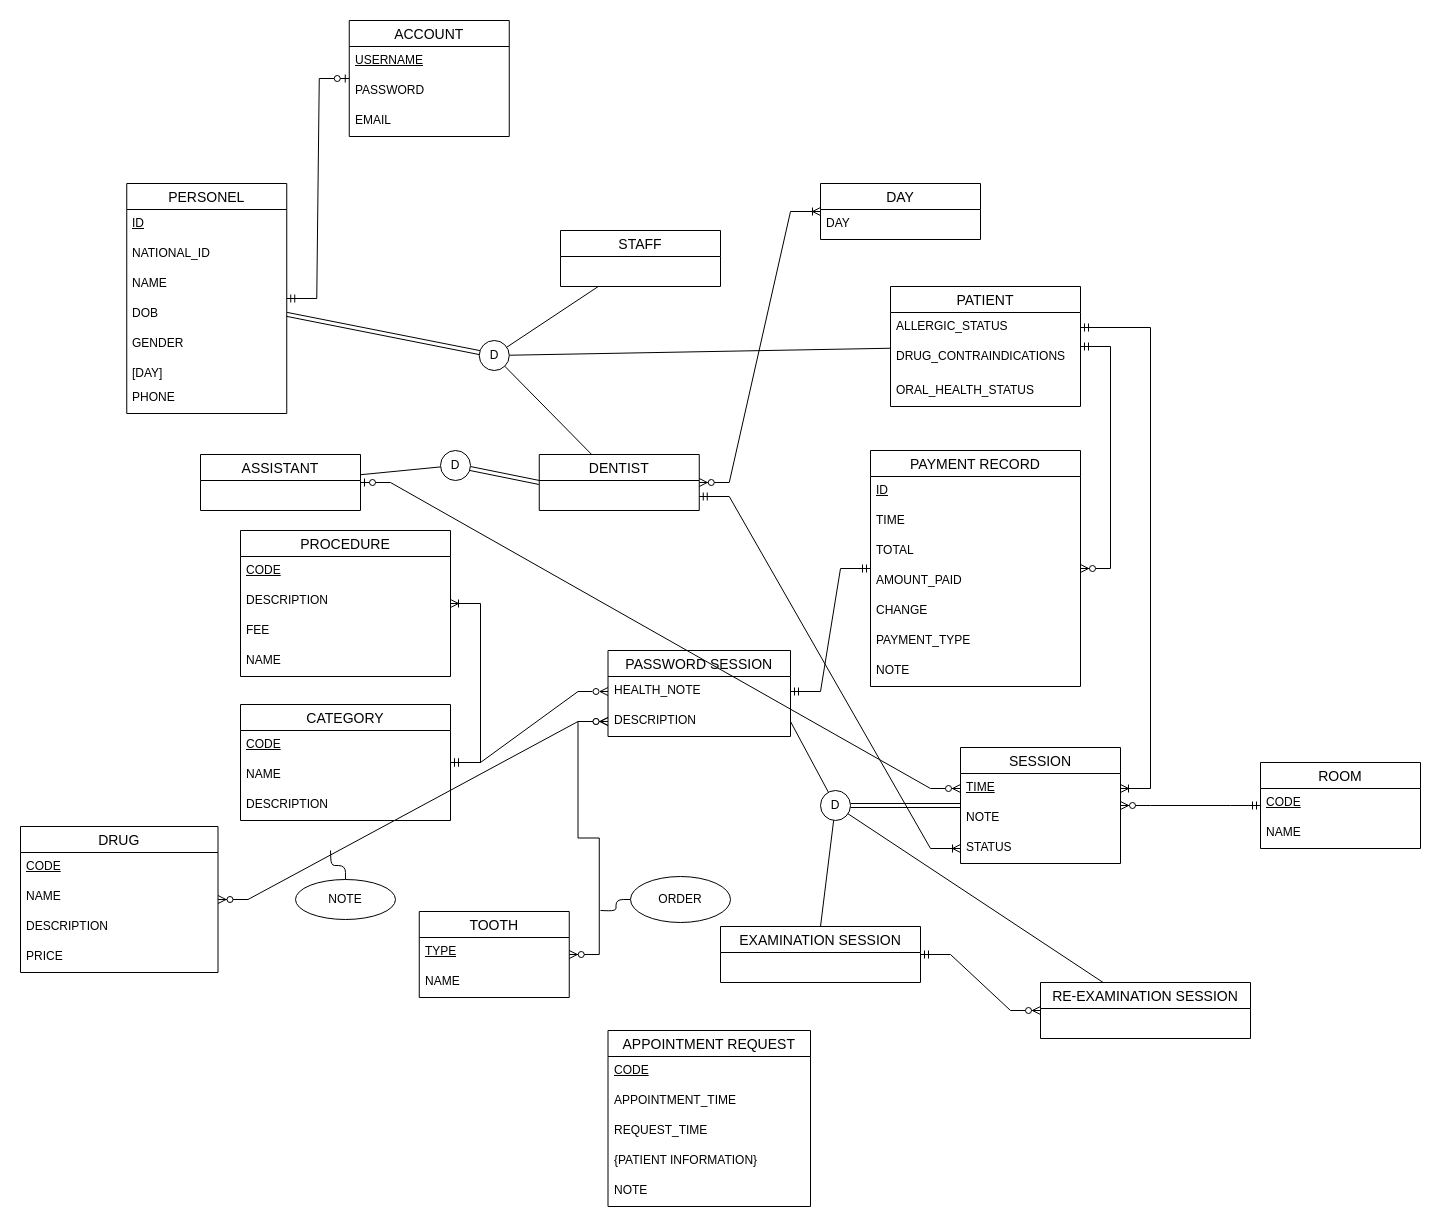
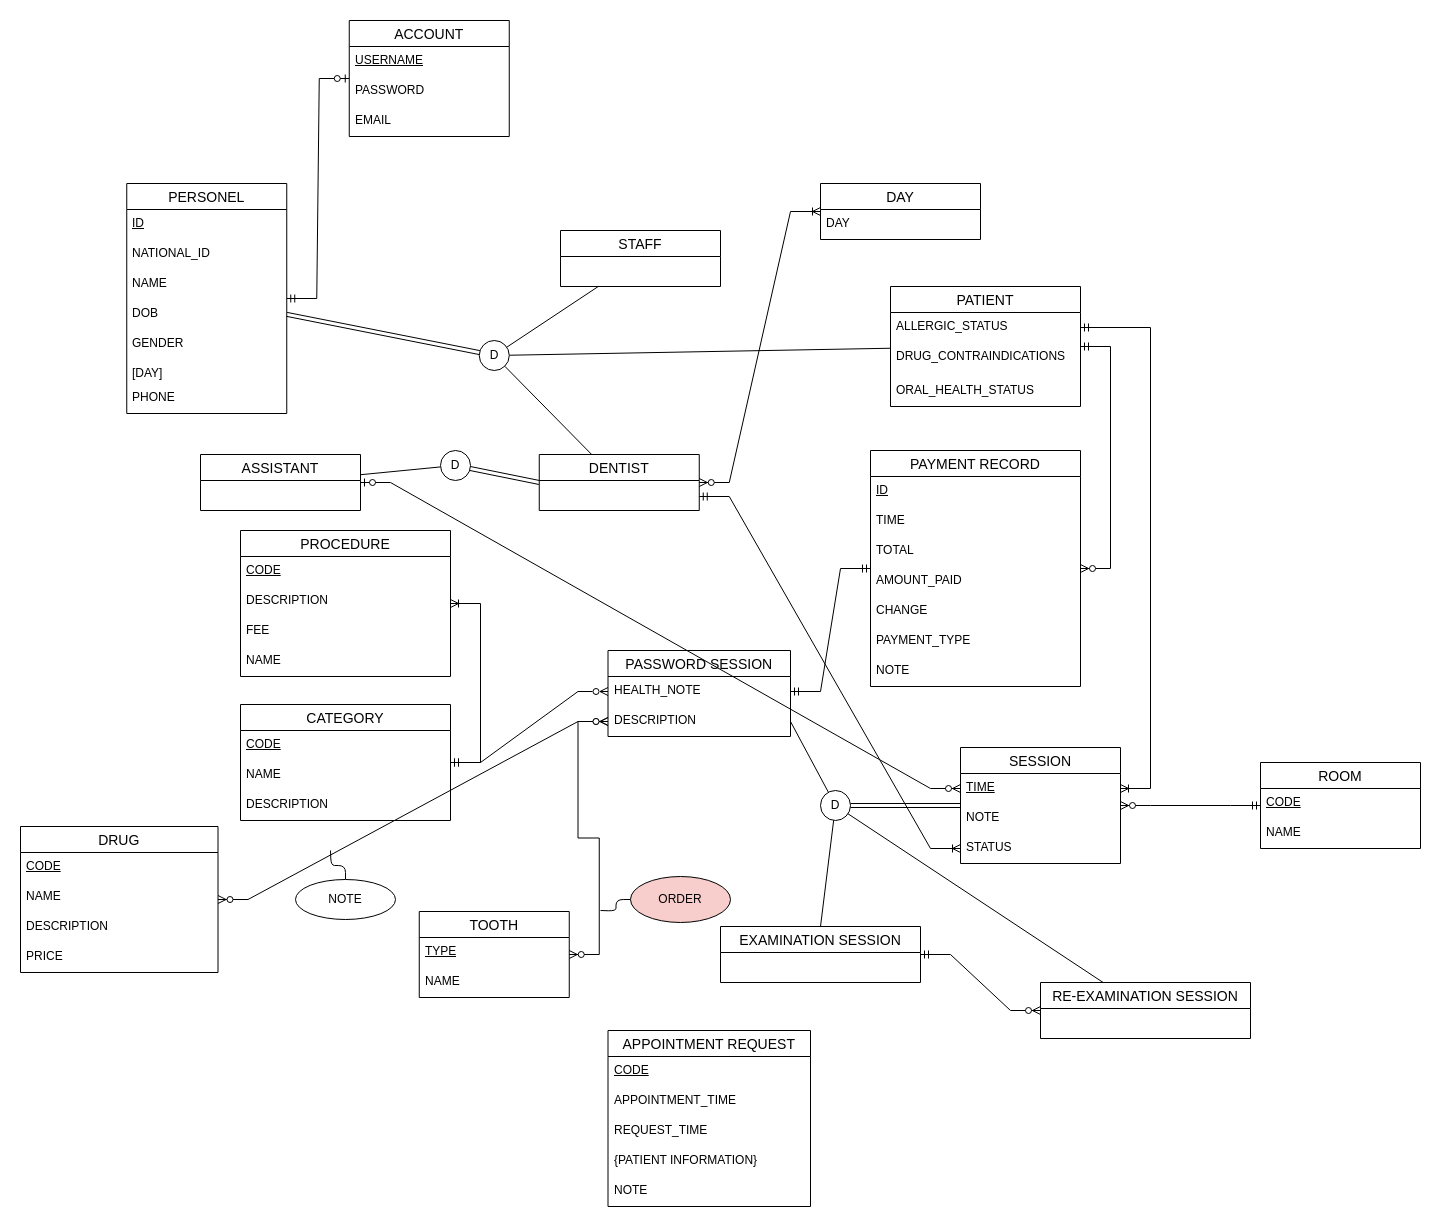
(681, 900) -> (681, 900)
